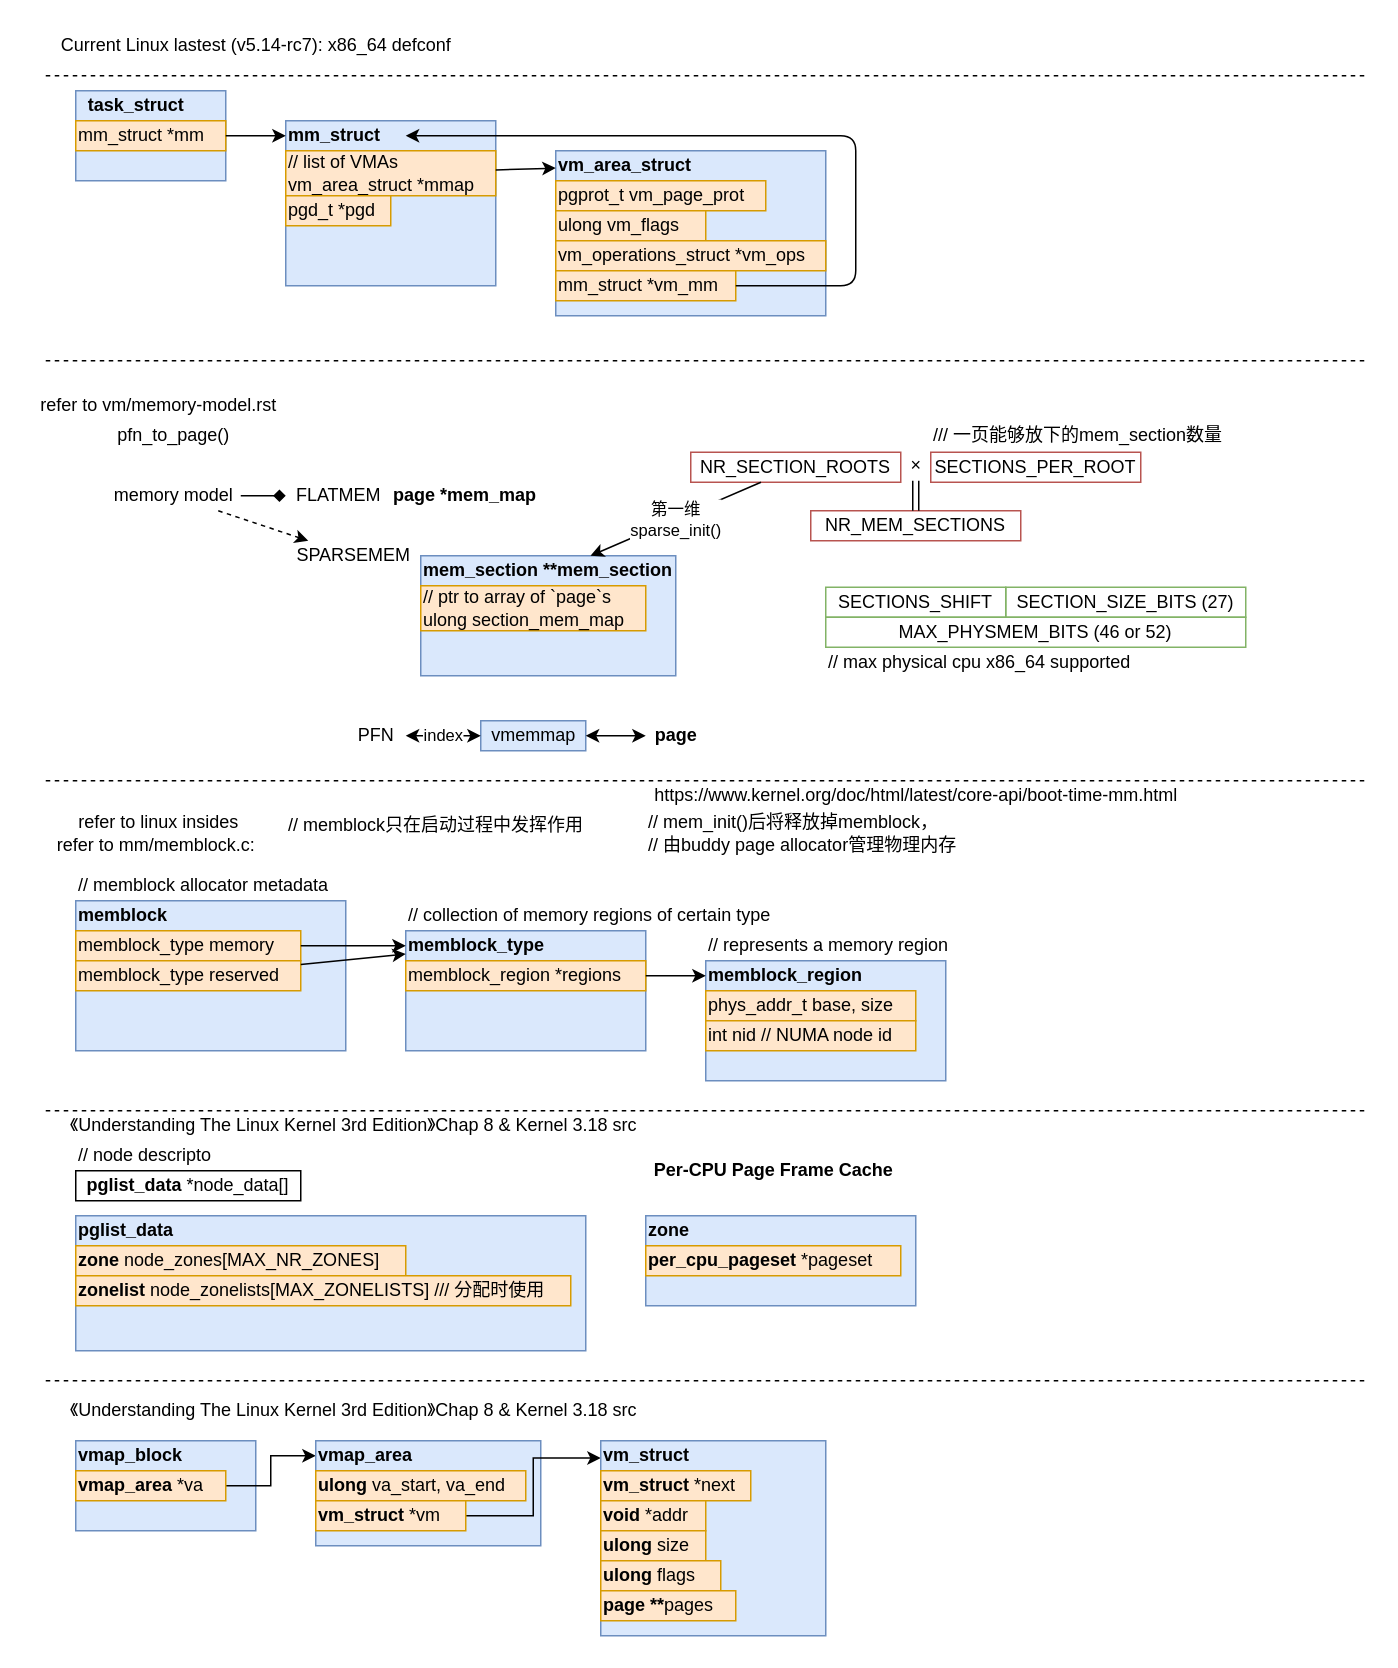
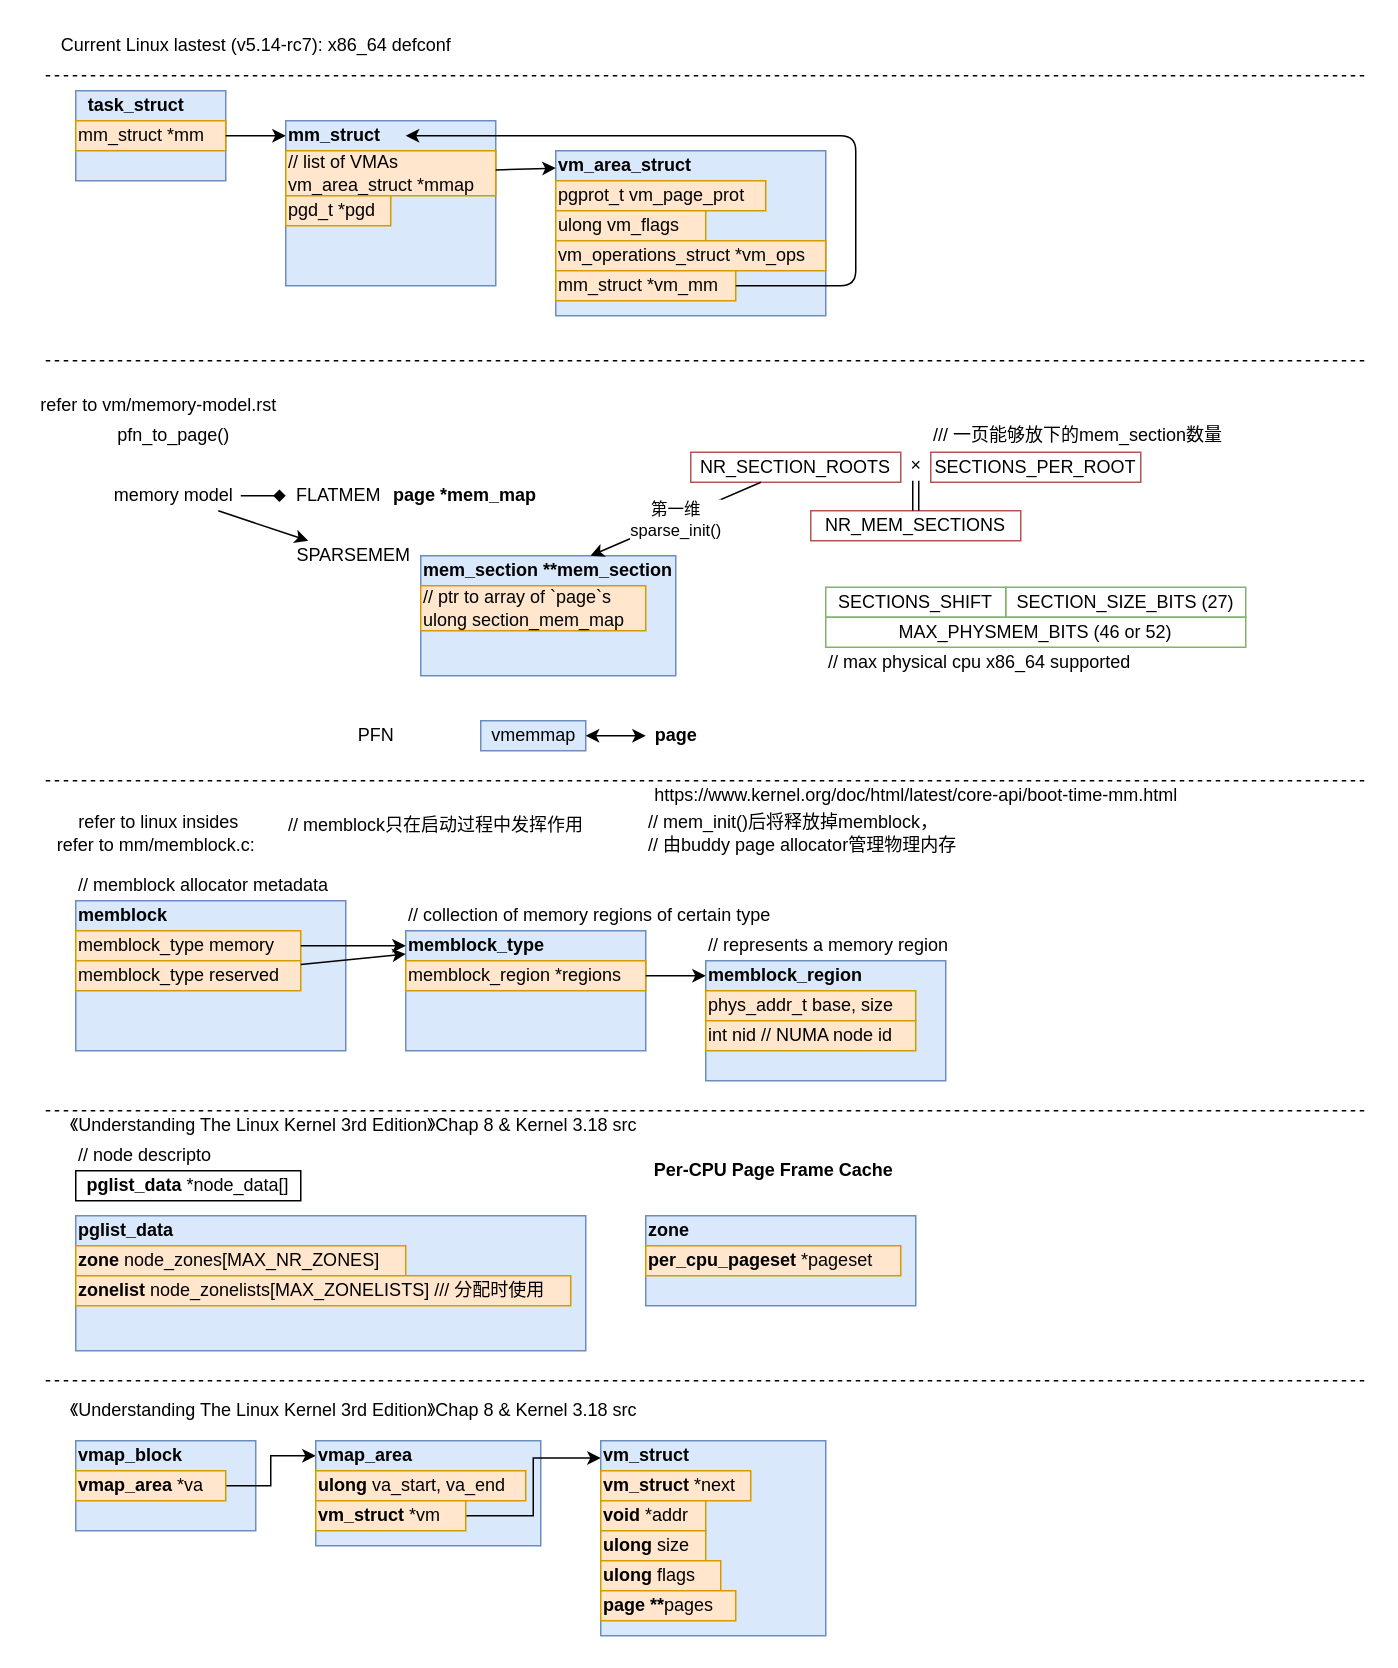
(258, 524) -> (258, 524)
(443, 736) -> none
